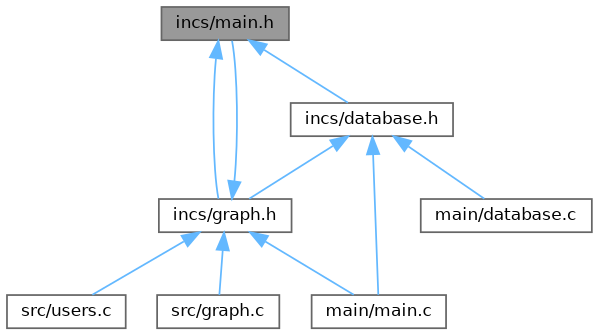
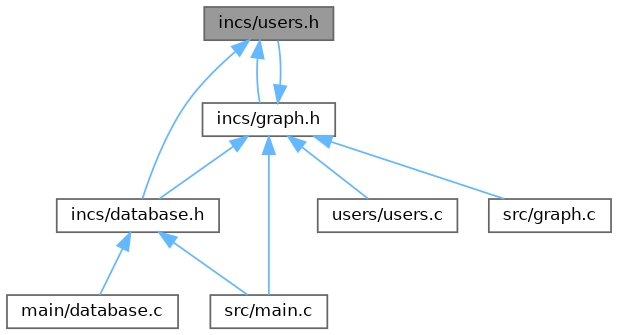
(225, 24) -> (269, 24)
(291, 172) -> (196, 173)
(66, 312) -> (388, 216)
(379, 312) -> (269, 312)
